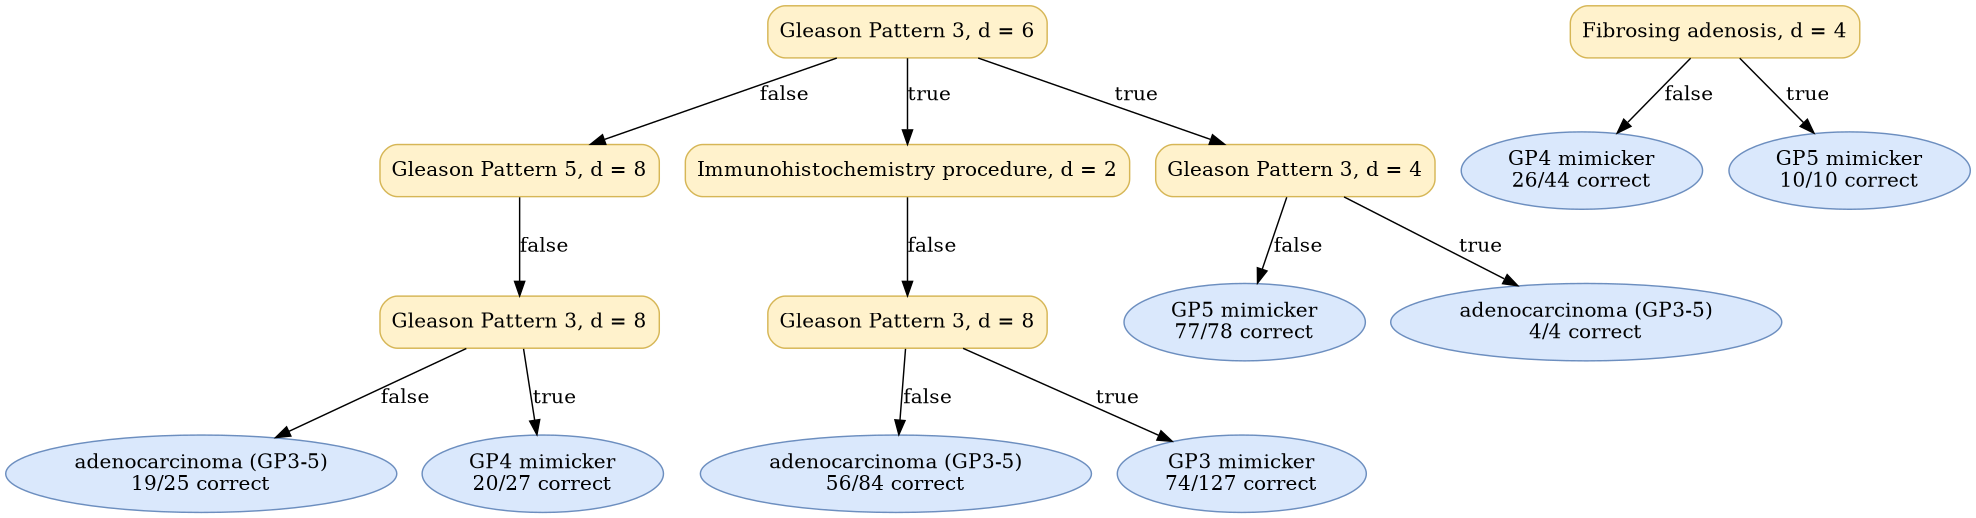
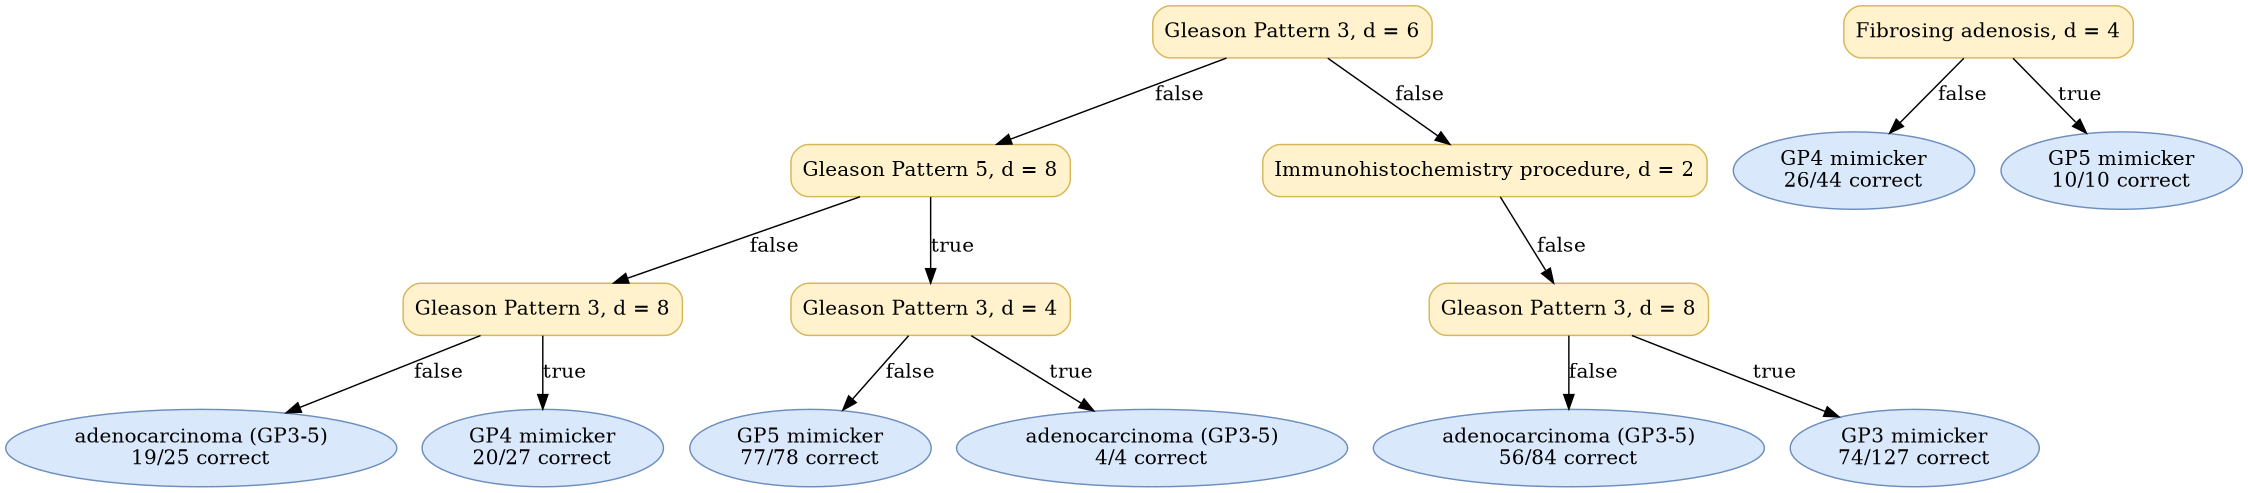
(930, 95) -> (1420, 95)
(1094, 99) -> (931, 233)
